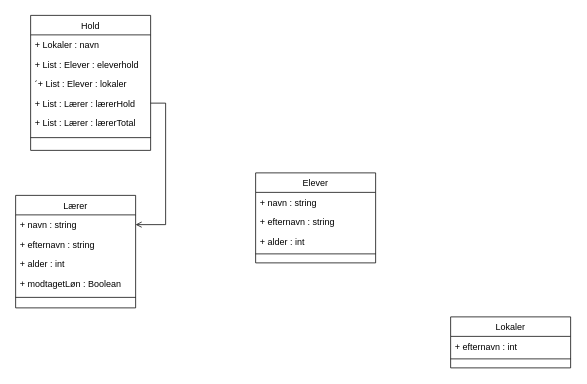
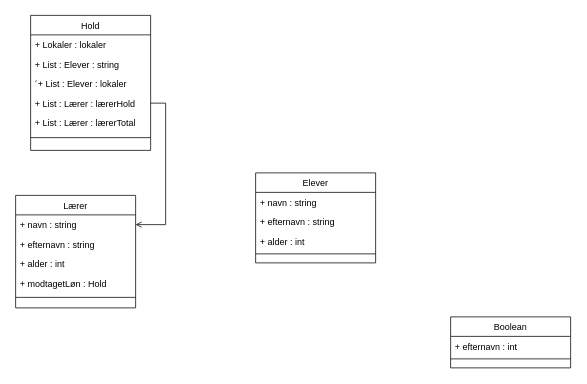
(69, 45) -> (74, 45)
(92, 65) -> (83, 65)
(72, 284) -> (64, 284)
(510, 327) -> (510, 327)
